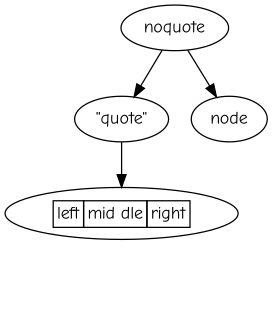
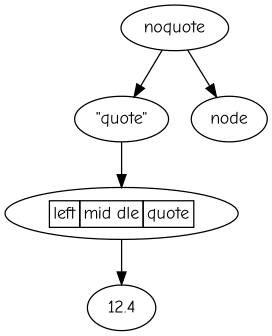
(168, 213) -> (168, 213)
none -> (122, 308)
